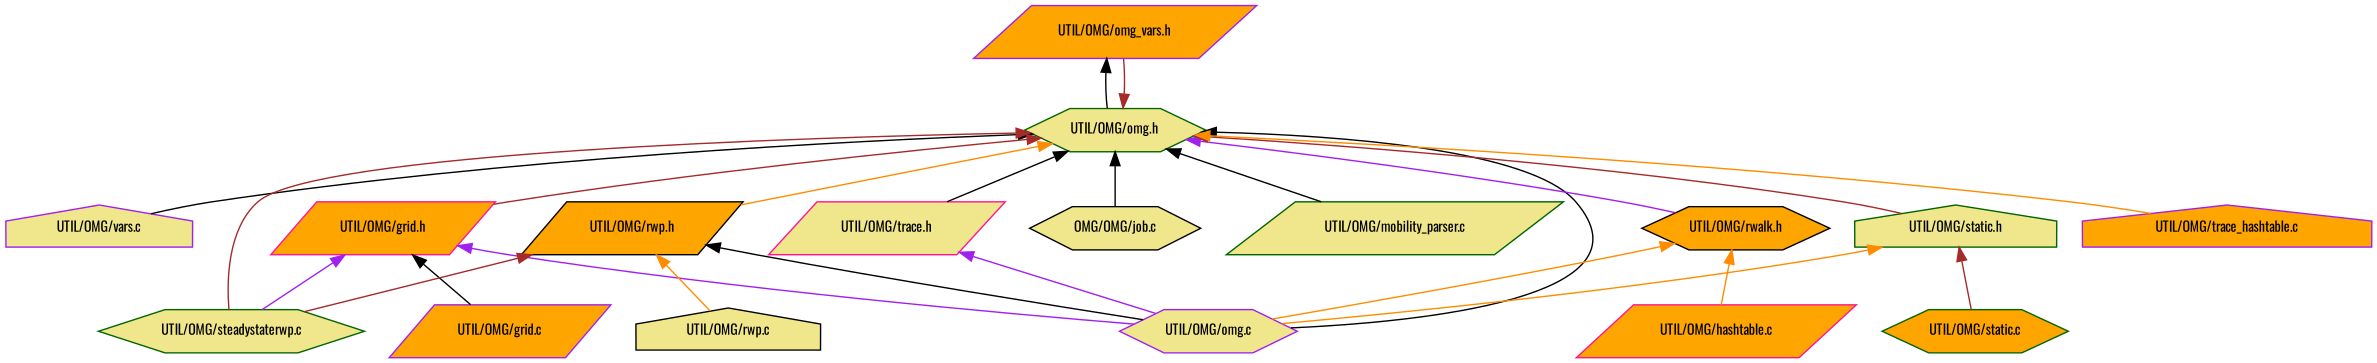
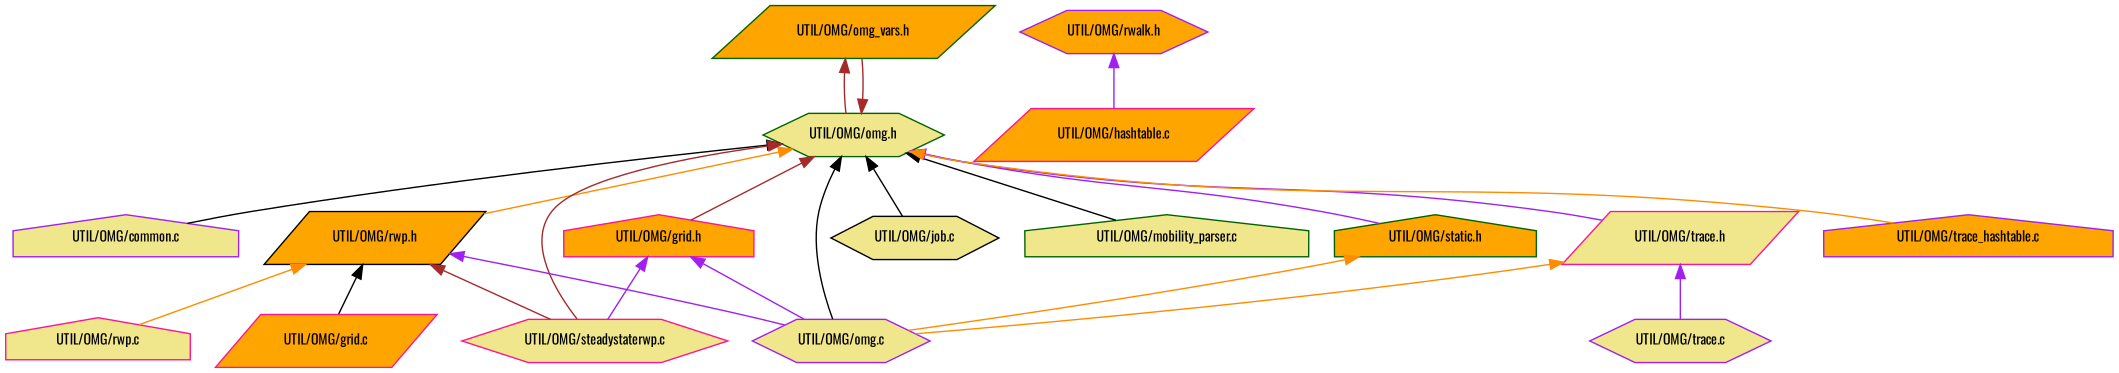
(1115, 32) -> (854, 32)
(1106, 90) -> (844, 93)
(1556, 165) -> (1221, 196)
(1439, 173) -> none
(1001, 179) -> (1263, 189)
(99, 228) -> (126, 238)
(383, 228) -> (659, 238)
(1115, 228) -> (915, 238)
(1395, 228) -> (1167, 238)
(1736, 228) -> (1114, 32)
(1956, 228) -> (1435, 238)
(1467, 284) -> none
(1725, 284) -> (1114, 88)
(448, 285) -> (348, 296)
(931, 285) -> (616, 287)
(1064, 285) -> (1233, 304)
(231, 331) -> (595, 341)
(500, 331) -> (326, 341)
(728, 331) -> (98, 341)
(1975, 331) -> none
none -> (1680, 341)
